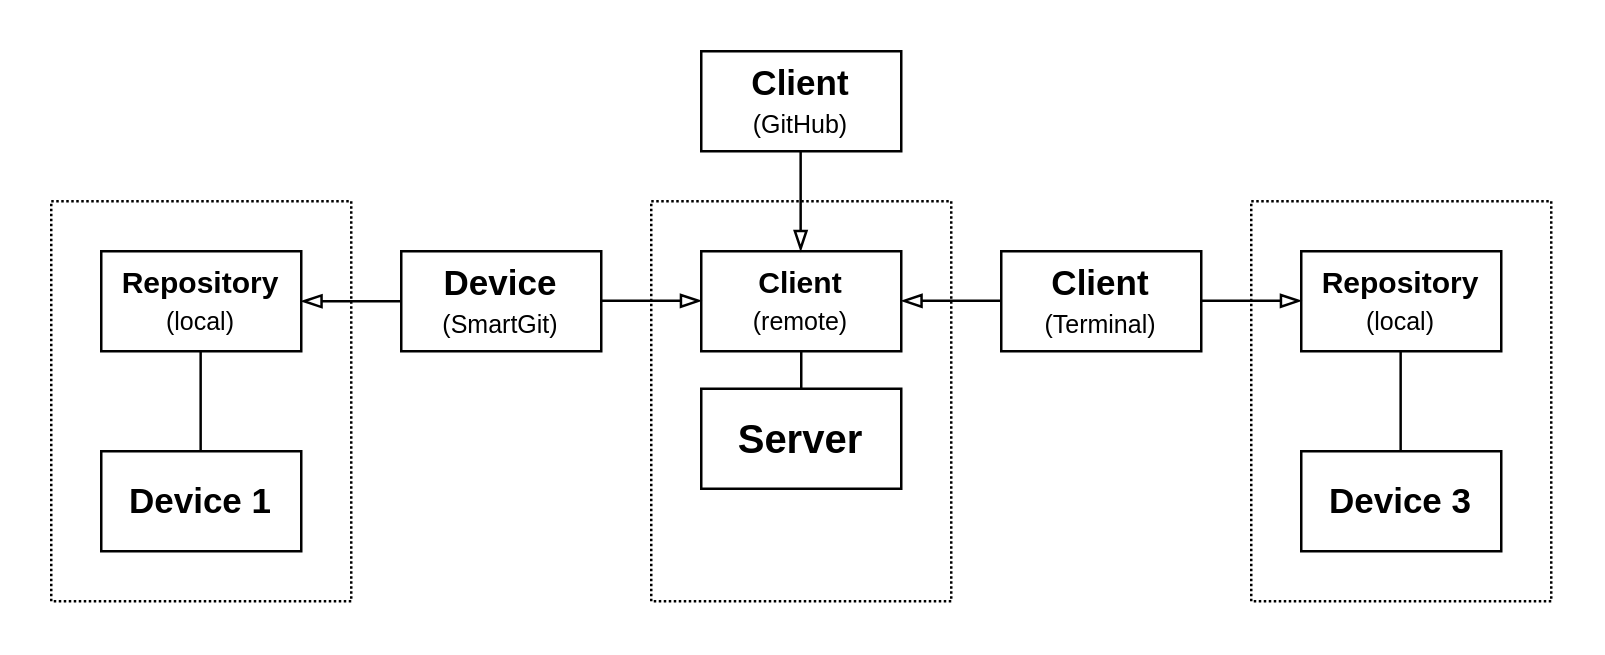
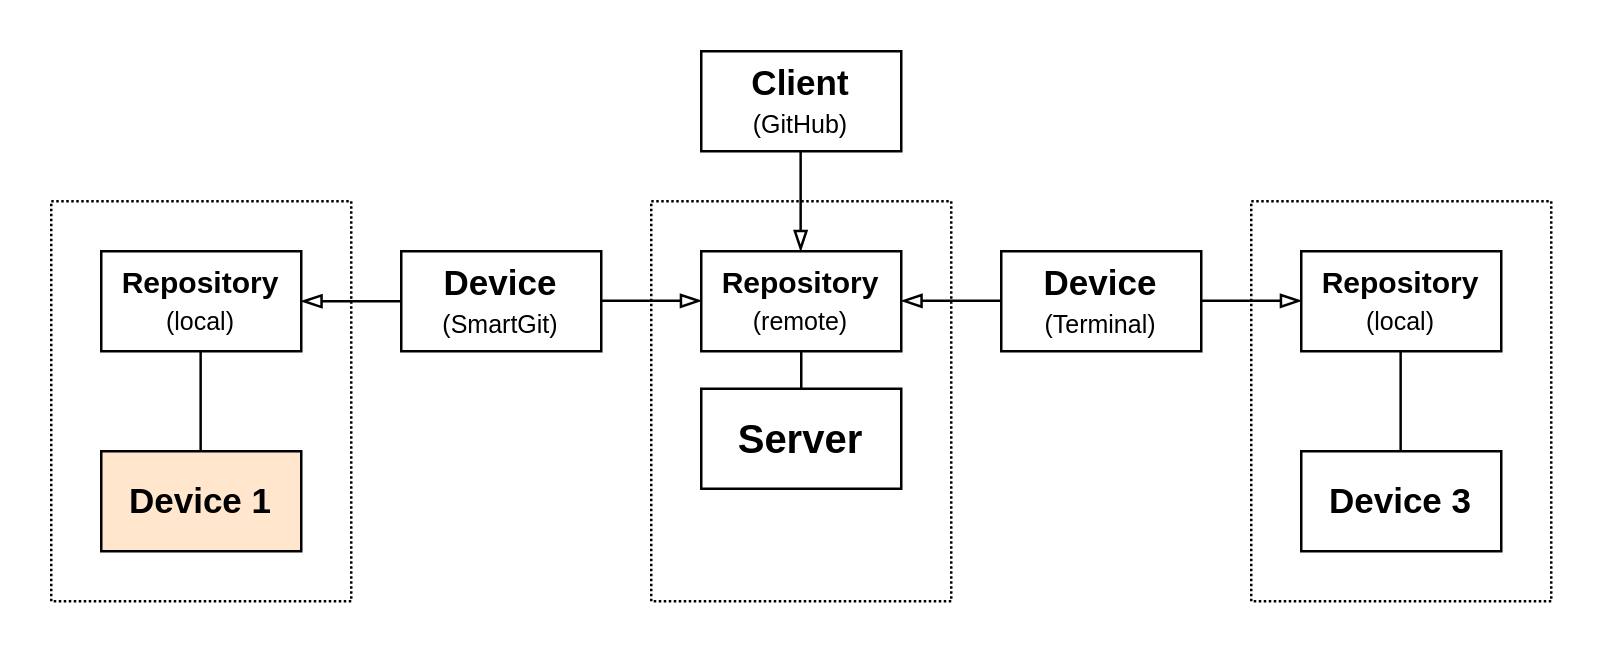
(801, 301) -> (801, 301)
(1101, 301) -> (1101, 301)
(201, 501) -> (201, 501)
